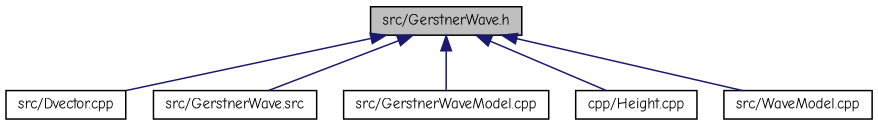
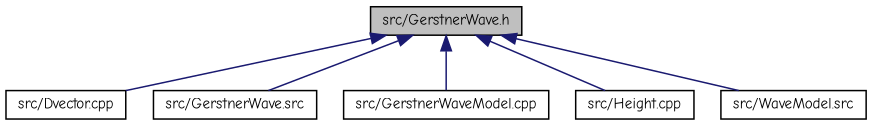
(636, 105) -> (635, 105)
(798, 105) -> (794, 105)
